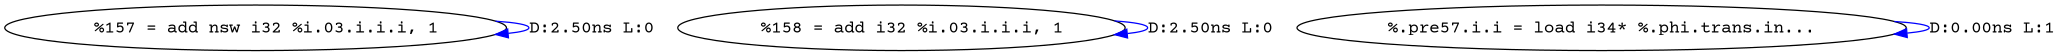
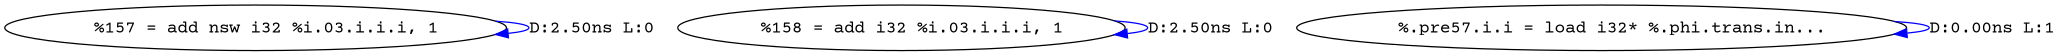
(1602, 28) -> (1602, 28)
